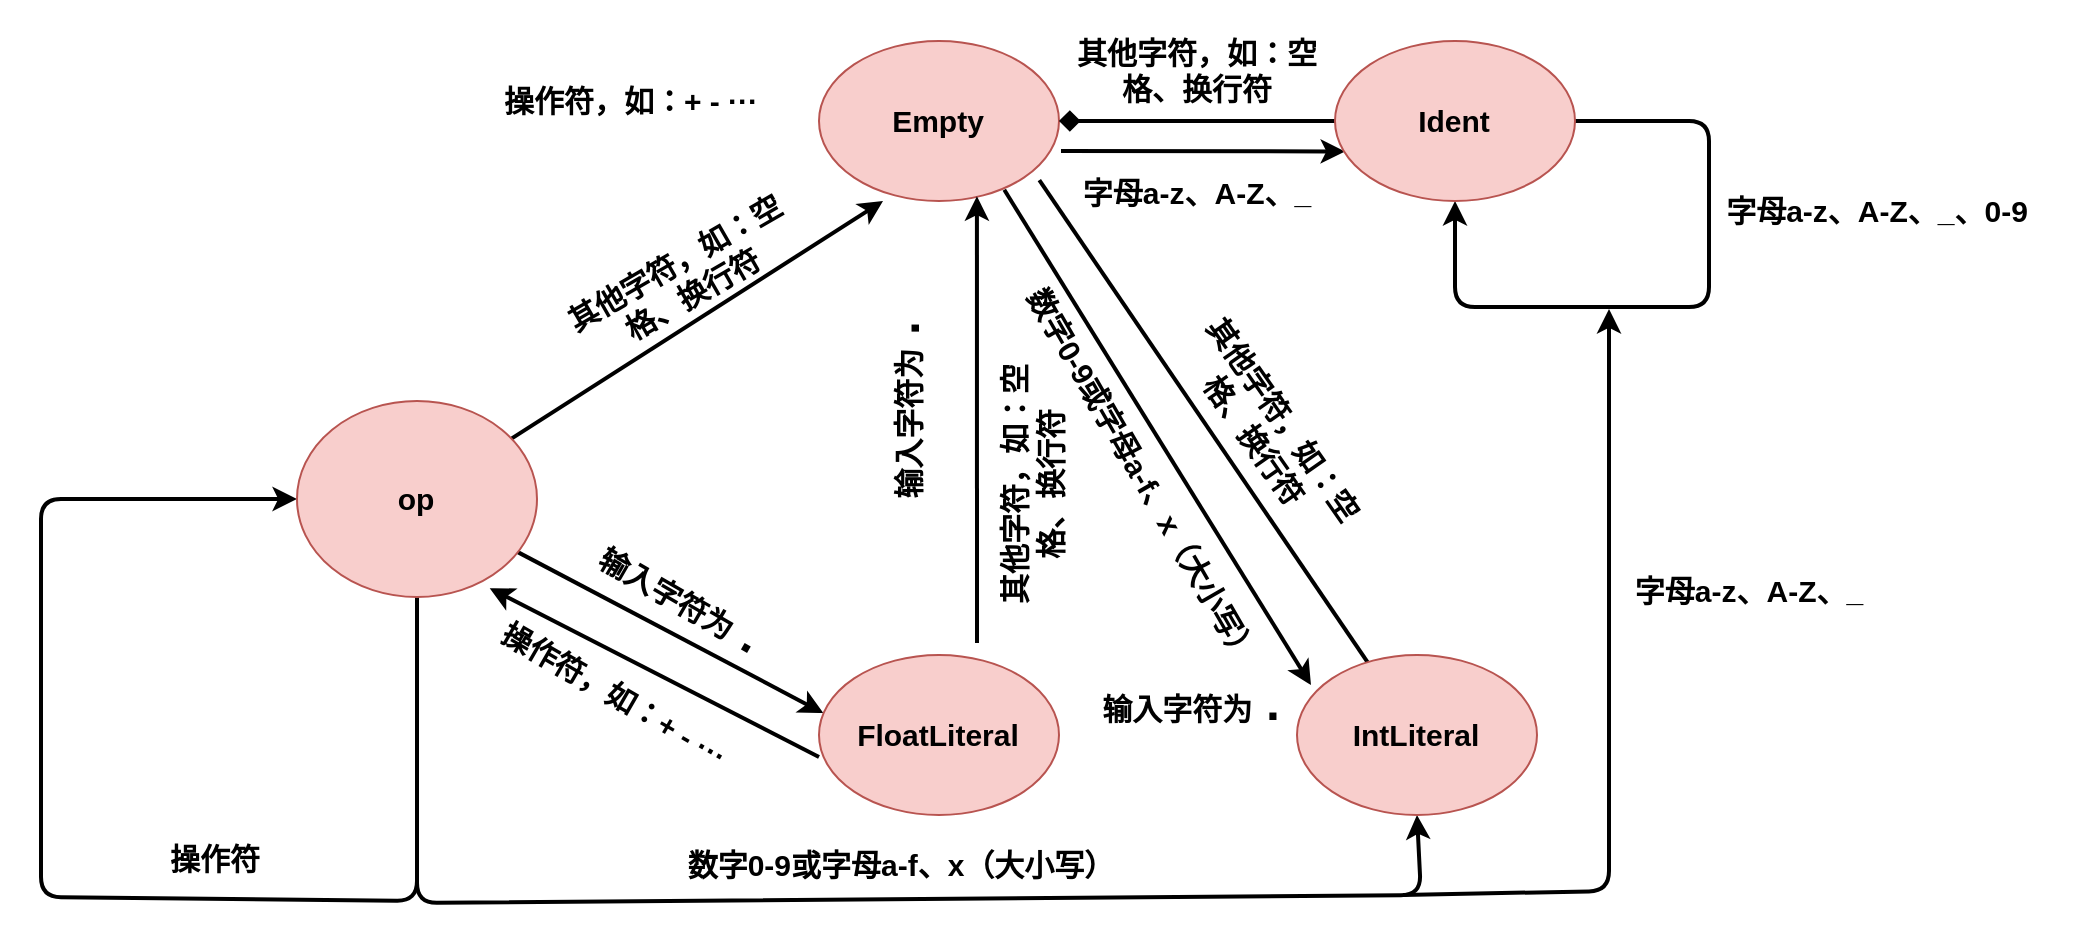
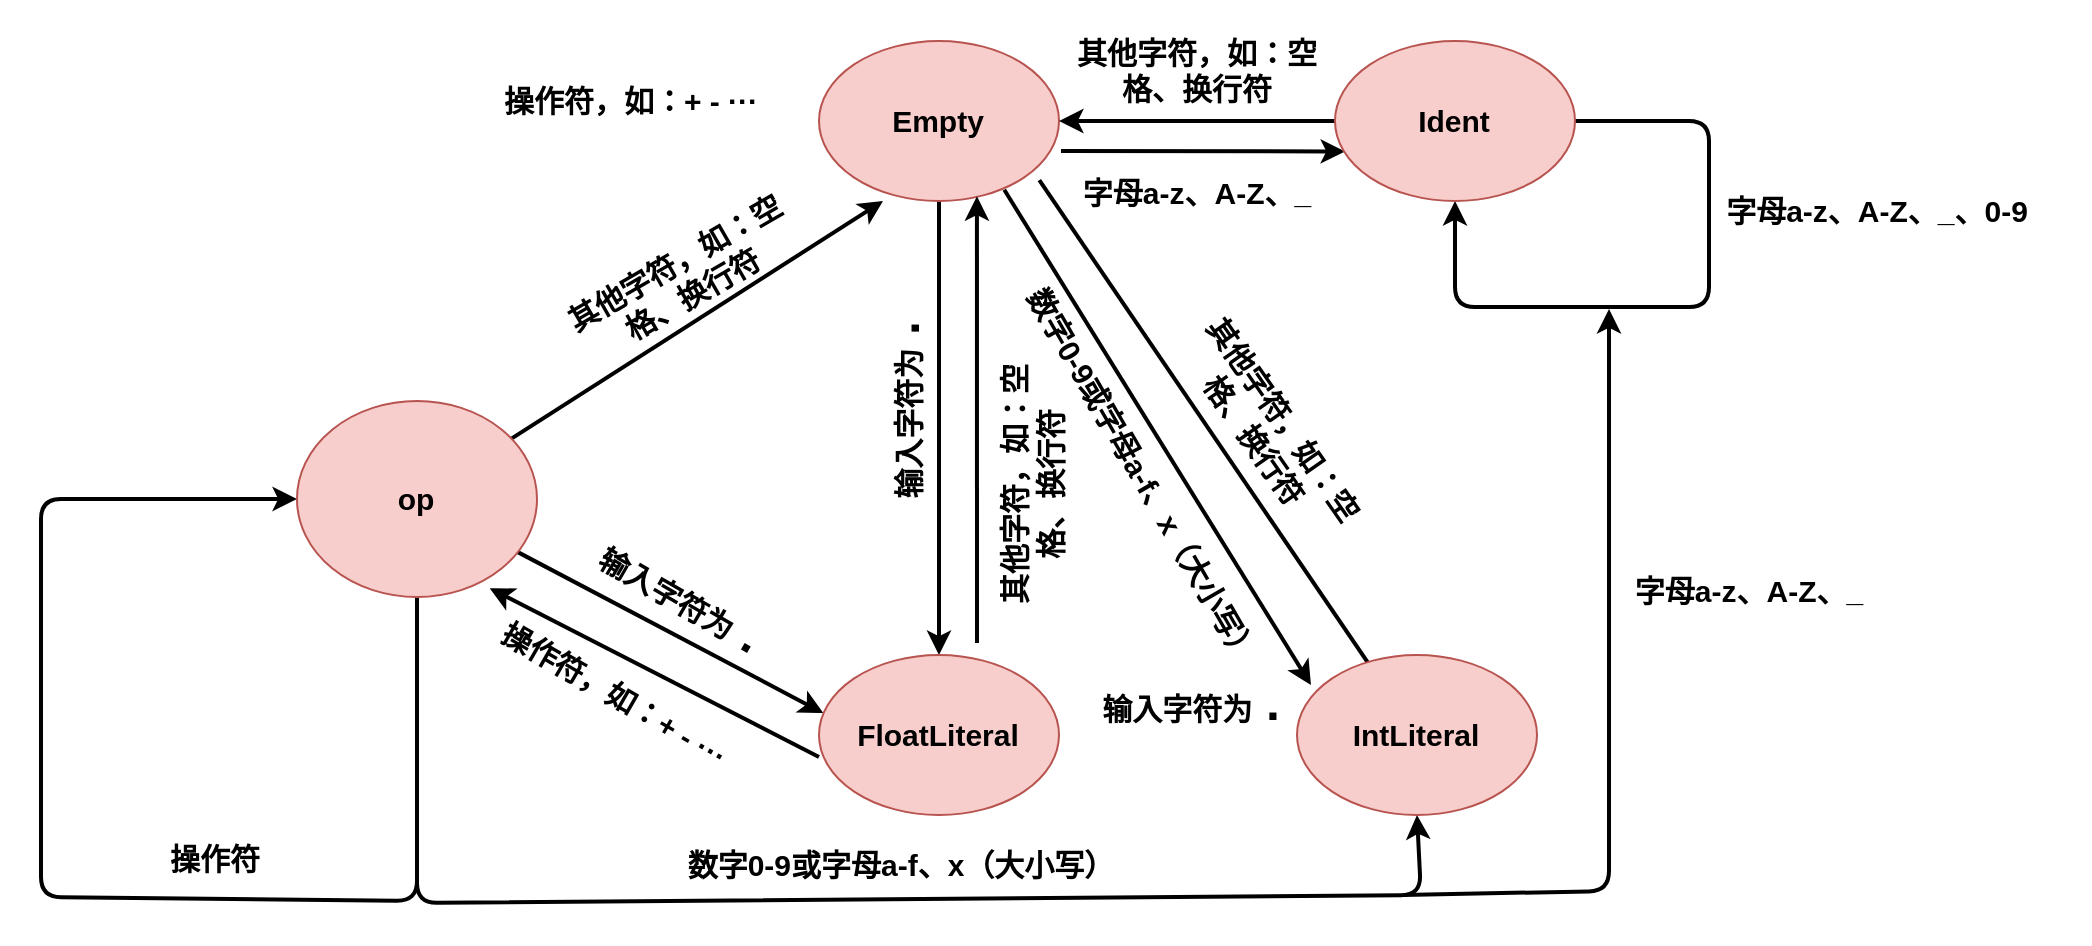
(1079, 121) -> (1078, 121)
none -> (939, 419)
